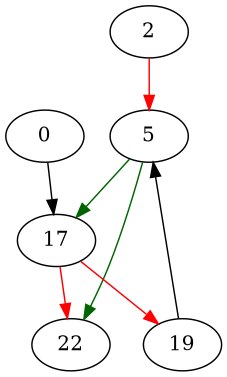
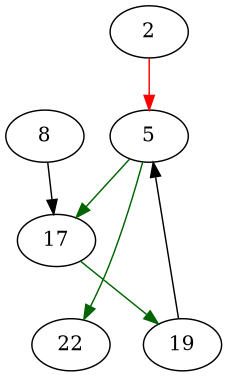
(45, 136) -> (45, 136)
(63, 285) -> none
(114, 288) -> (114, 288)
